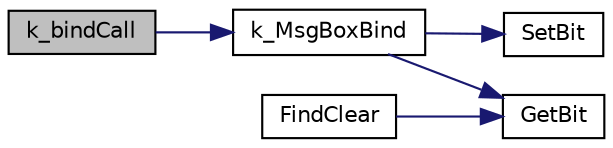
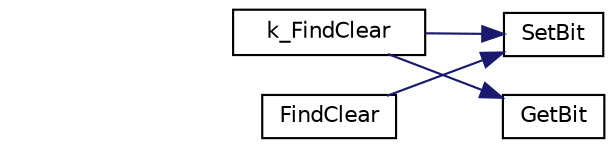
(82, 32) -> none
(329, 32) -> (329, 32)
(438, 117) -> (423, 82)
